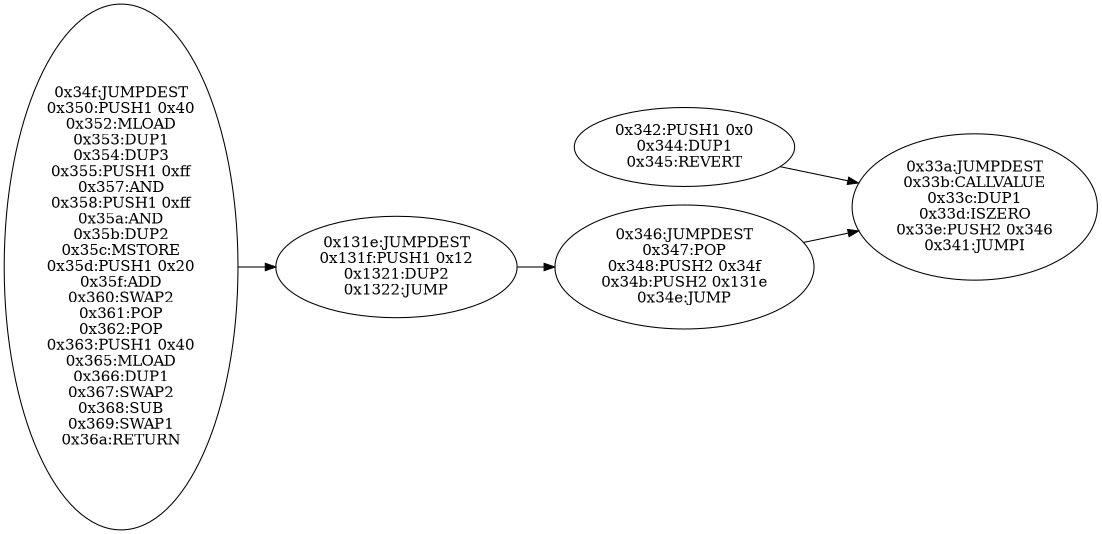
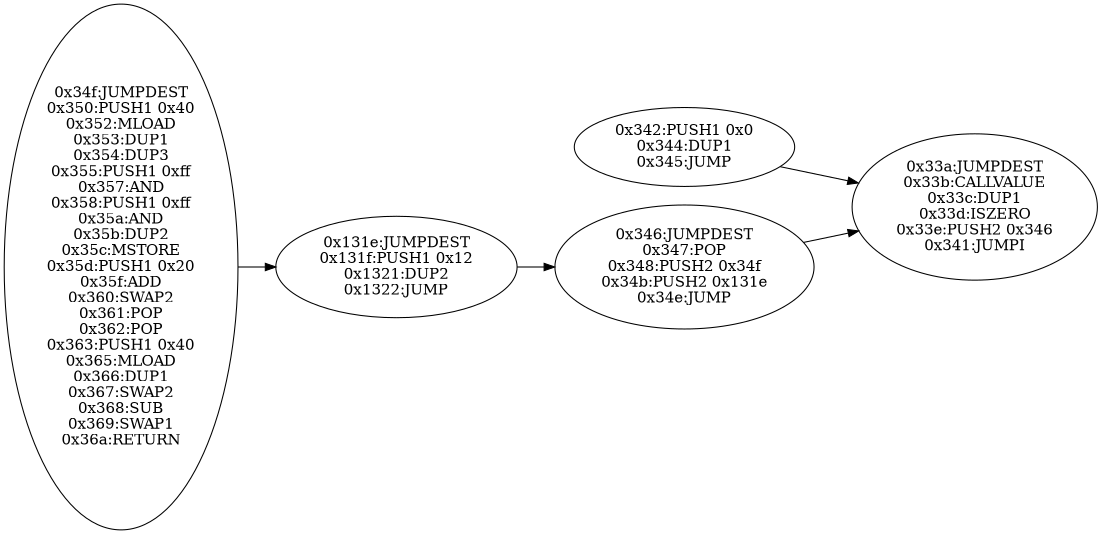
(684, 147) -> (684, 147)
